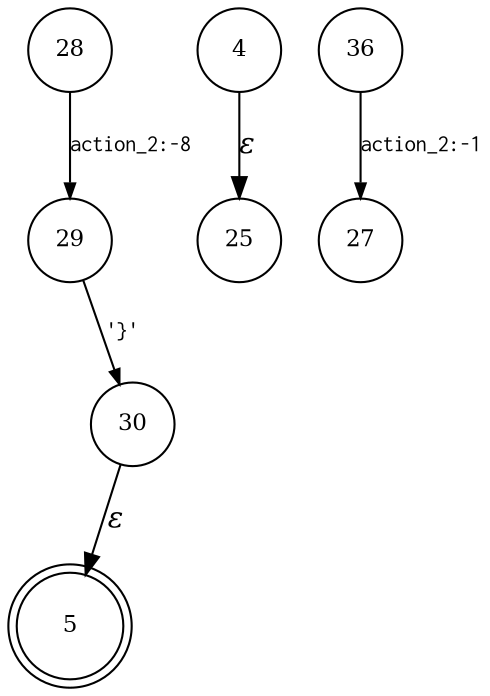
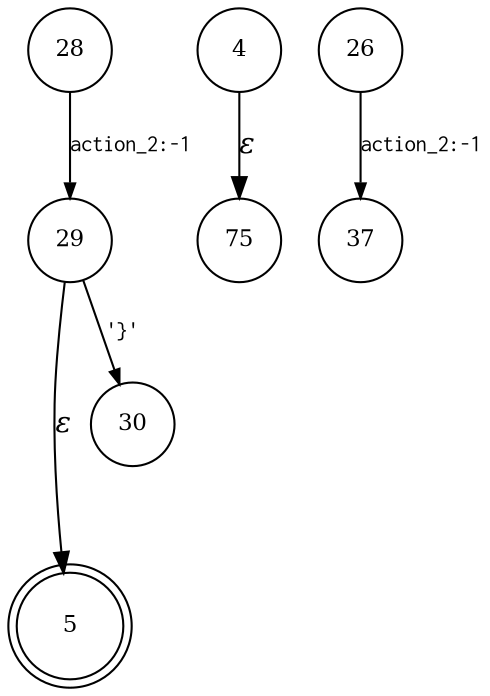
(361, 50) -> (361, 50)
(131, 145) -> (131, 145)
(239, 240) -> (239, 240)
(361, 240) -> (361, 240)
(106, 510) -> (54, 417)
